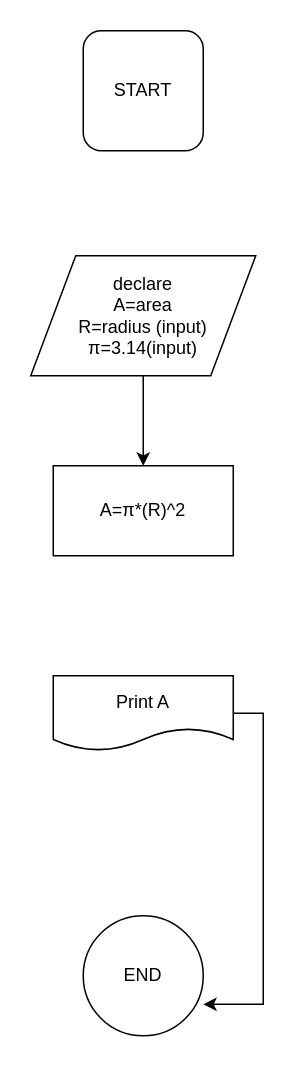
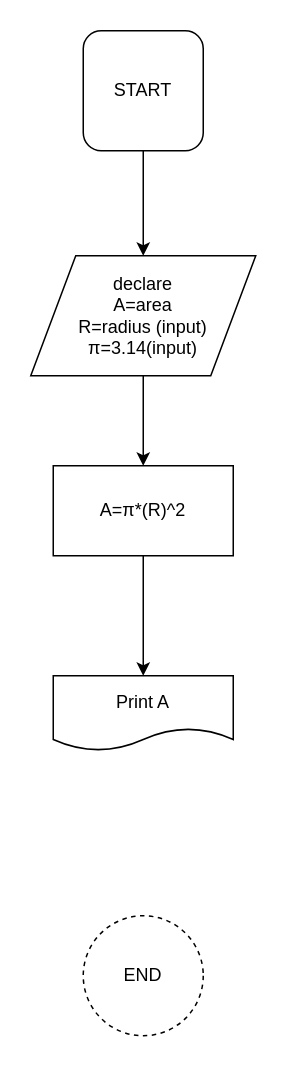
none -> (143, 198)
none -> (143, 611)
(263, 868) -> none
(143, 976) -> (143, 976)
